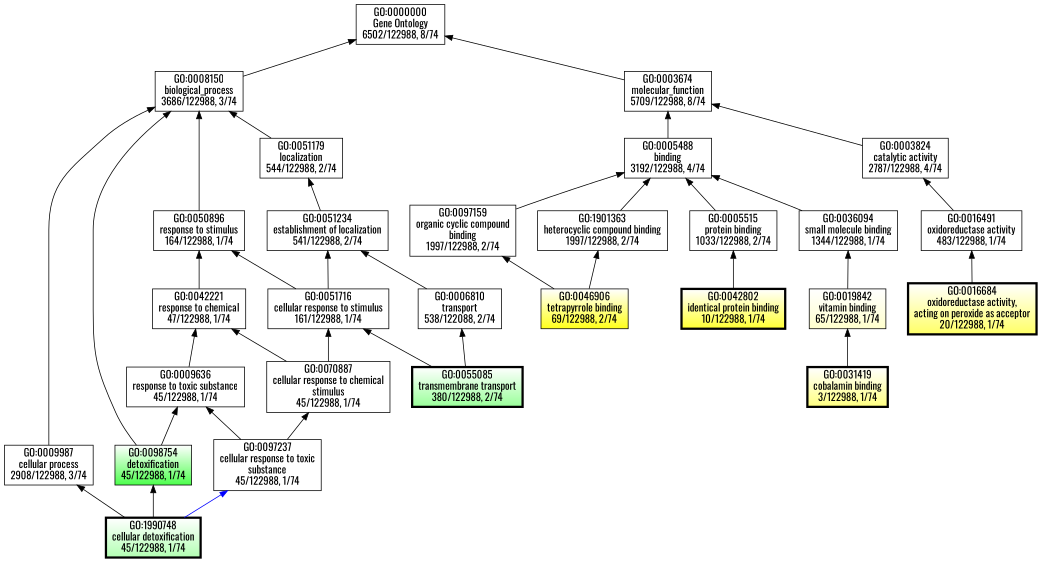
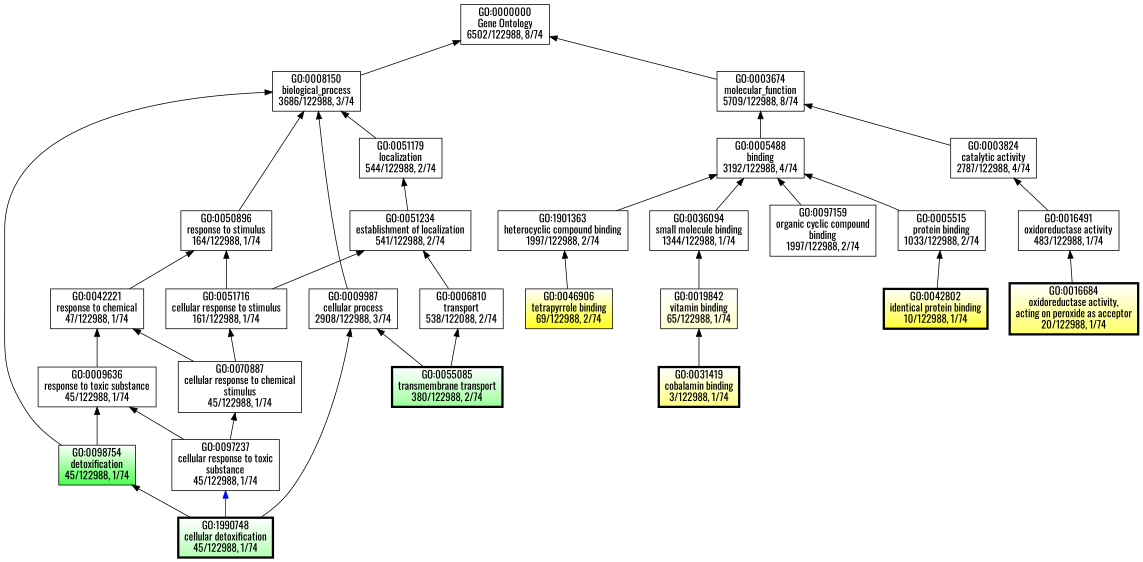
(531, 275) -> none
(401, 350) -> (403, 350)
